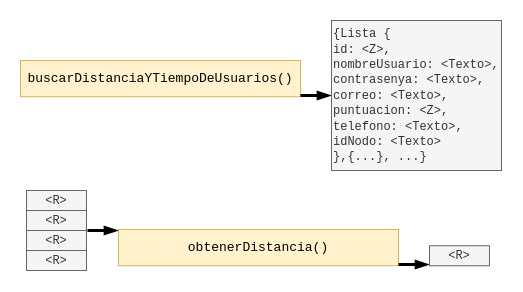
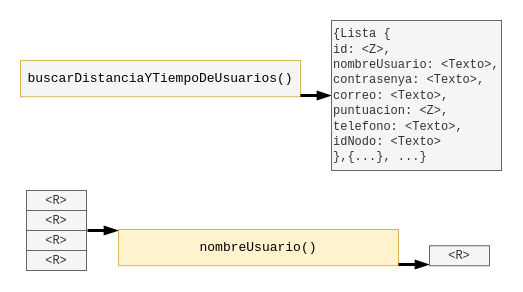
(161, 79) -> (161, 79)
(259, 248) -> (259, 248)
